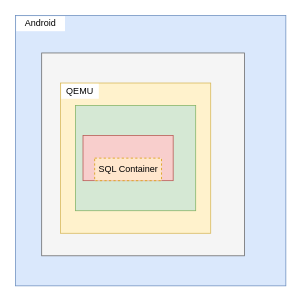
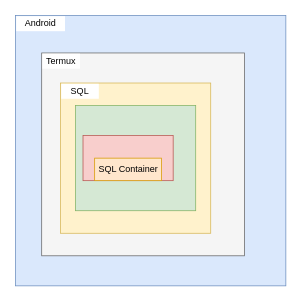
none -> (61, 61)
(80, 91) -> (80, 91)
(128, 169) -> (128, 169)
